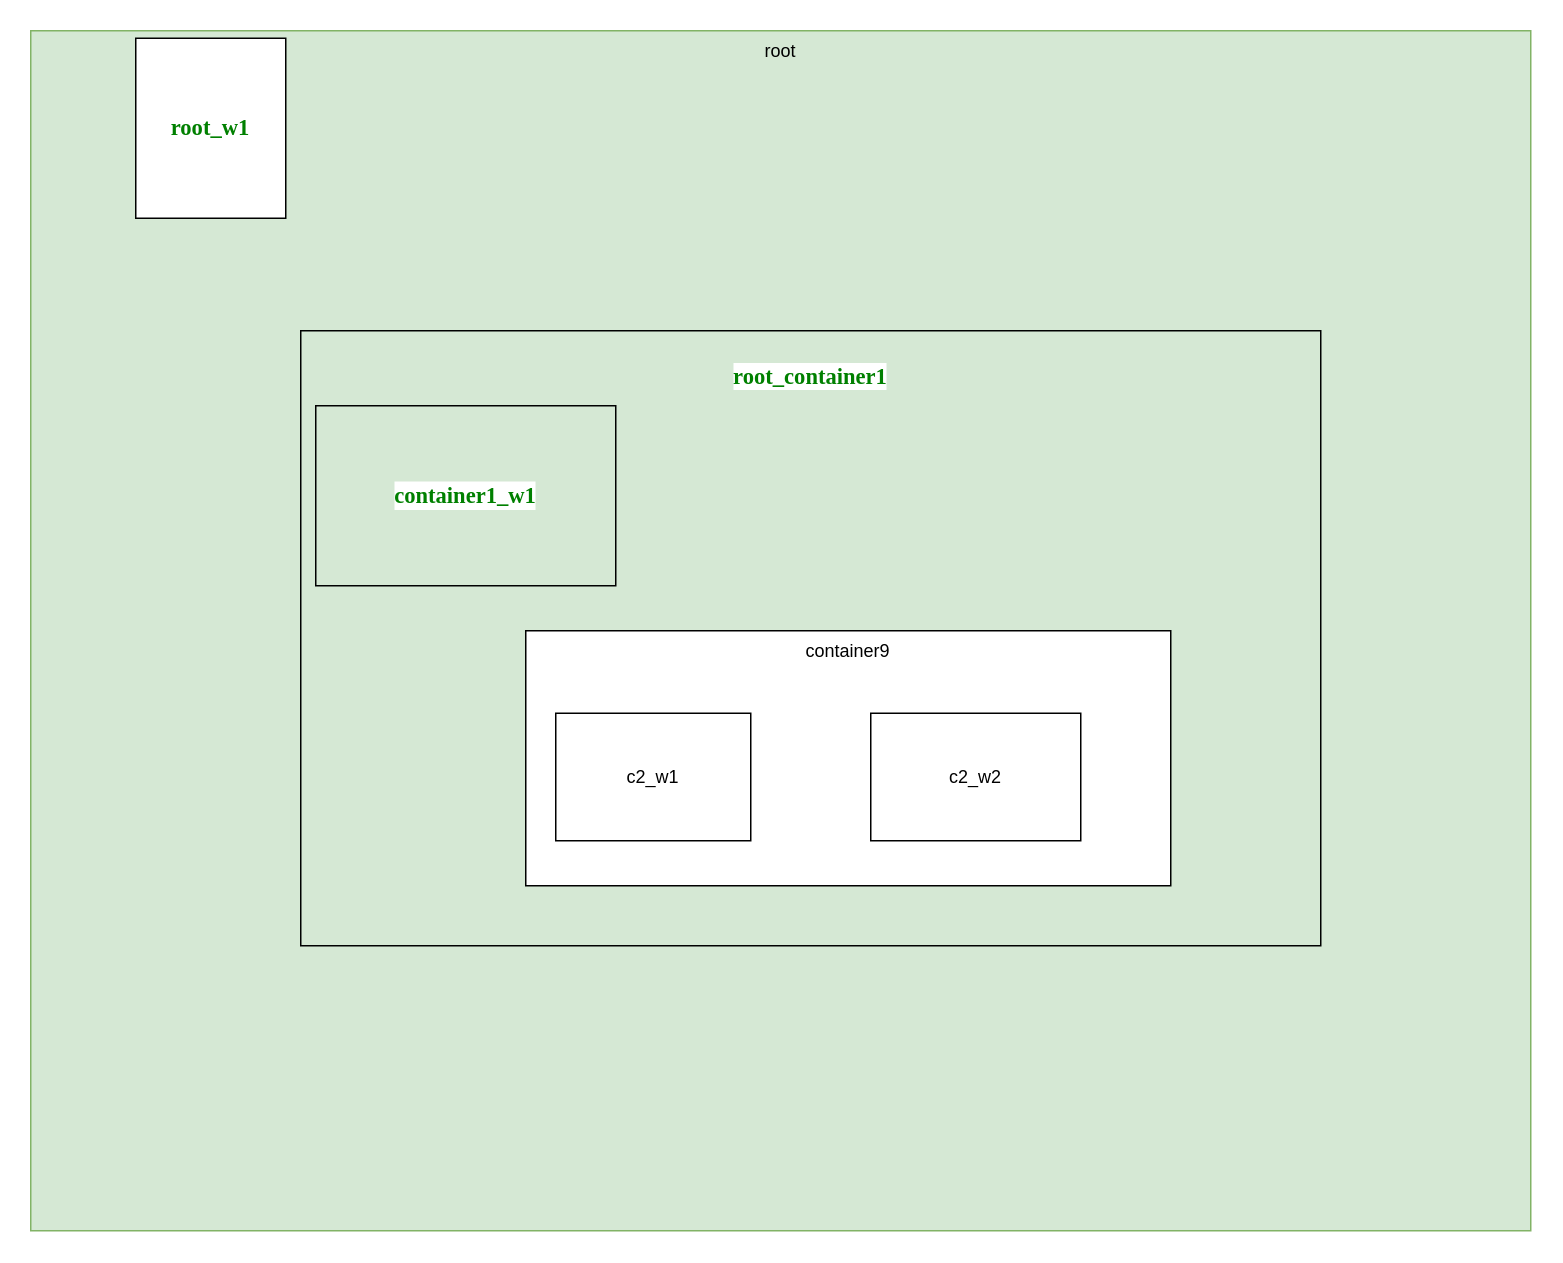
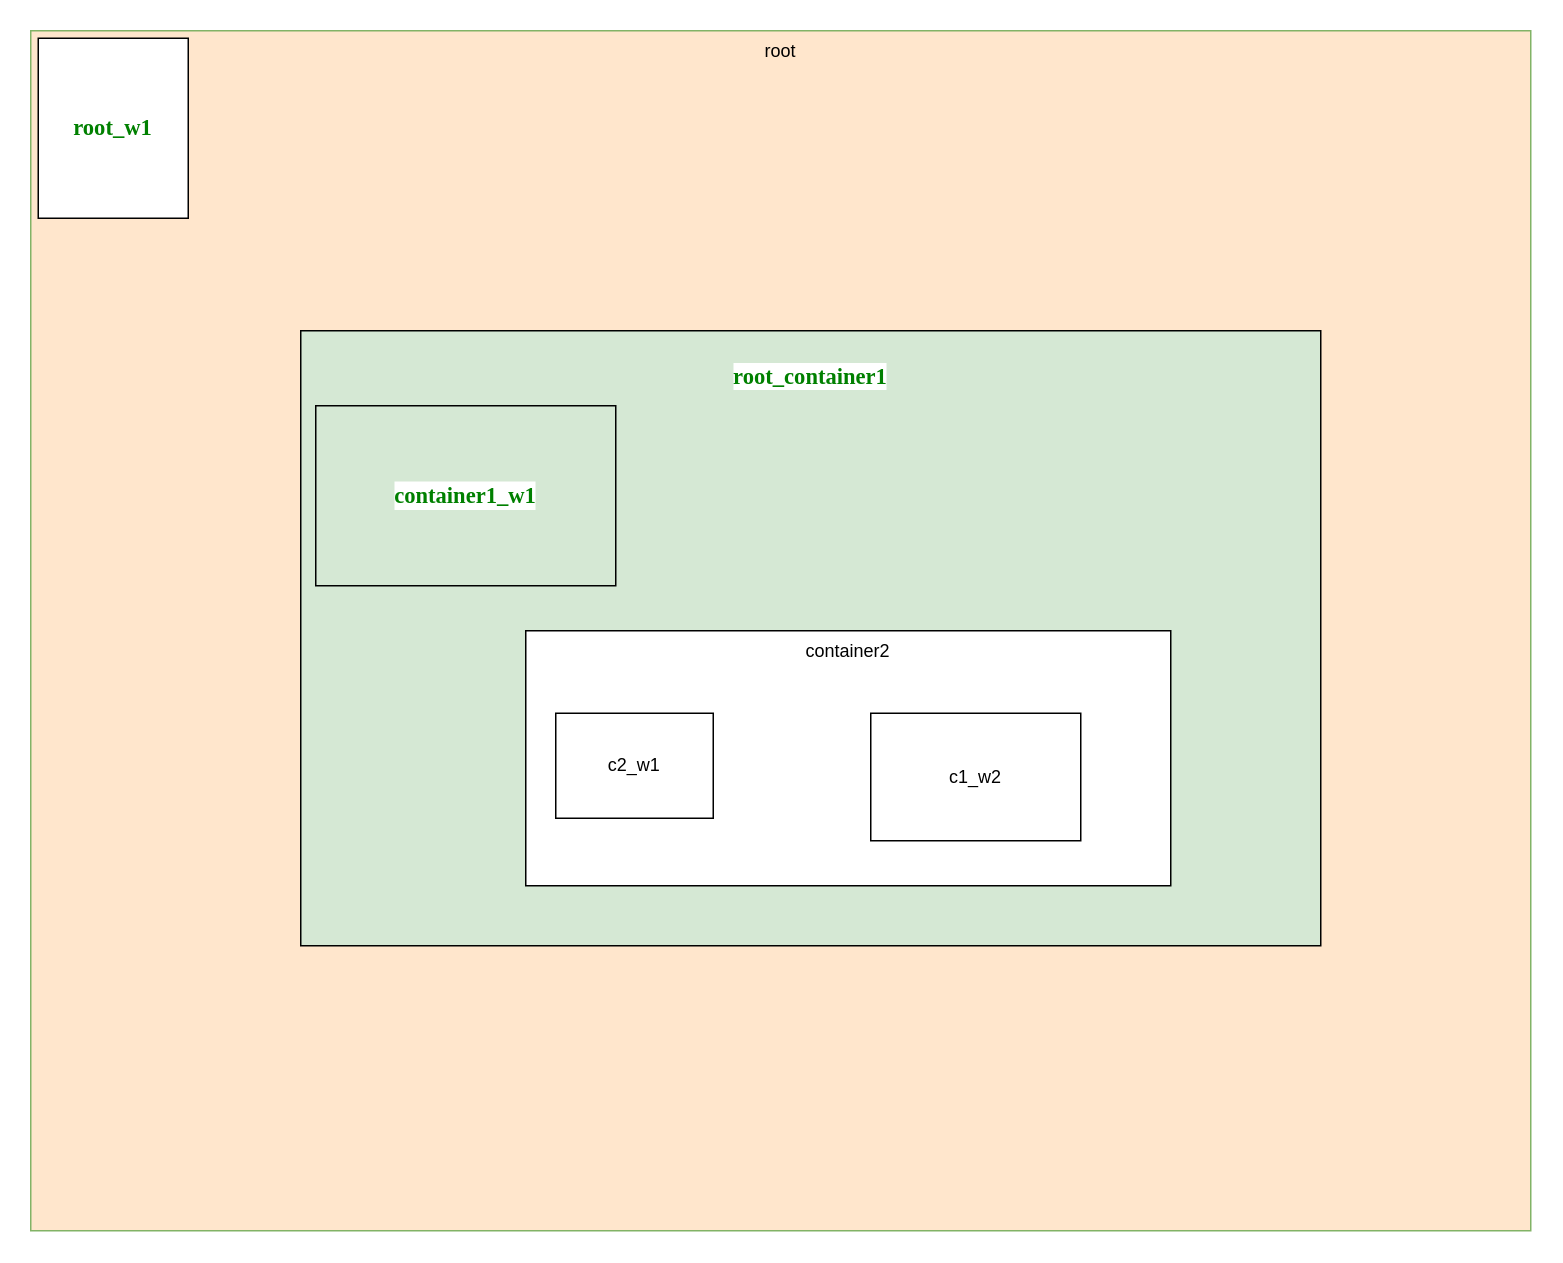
(781, 52) -> (781, 52)
(211, 128) -> (113, 128)
(848, 652) -> (848, 652)
(653, 777) -> (635, 766)
(976, 778) -> (976, 778)
